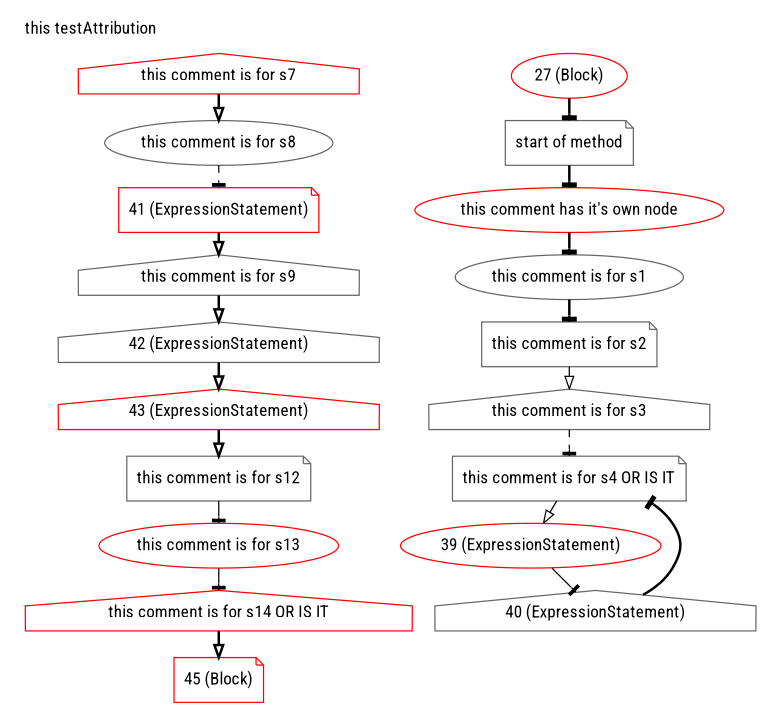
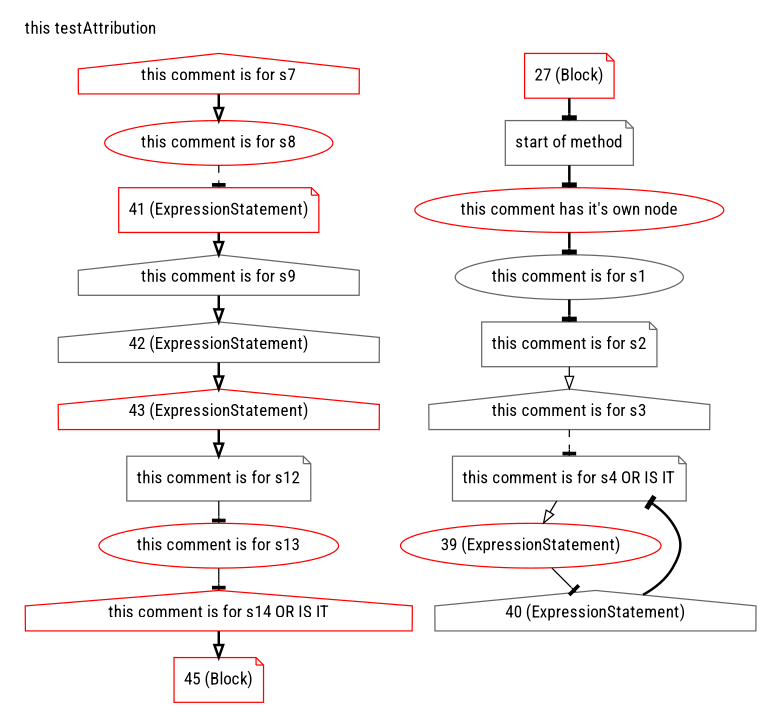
(569, 76) -> (569, 76)
(219, 143) -> (219, 143)
